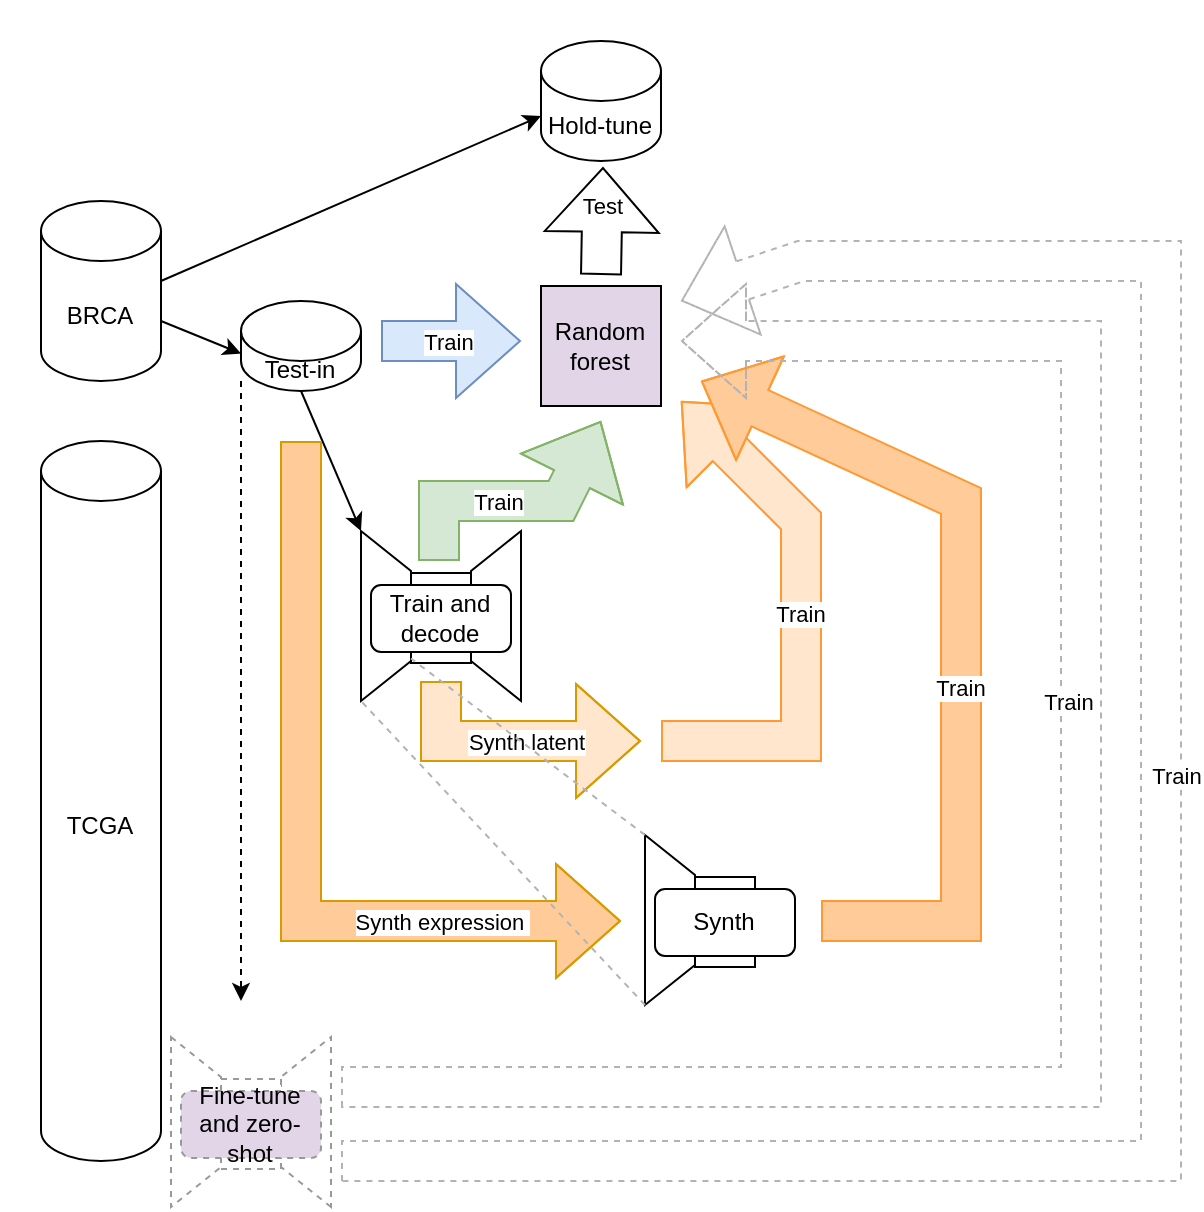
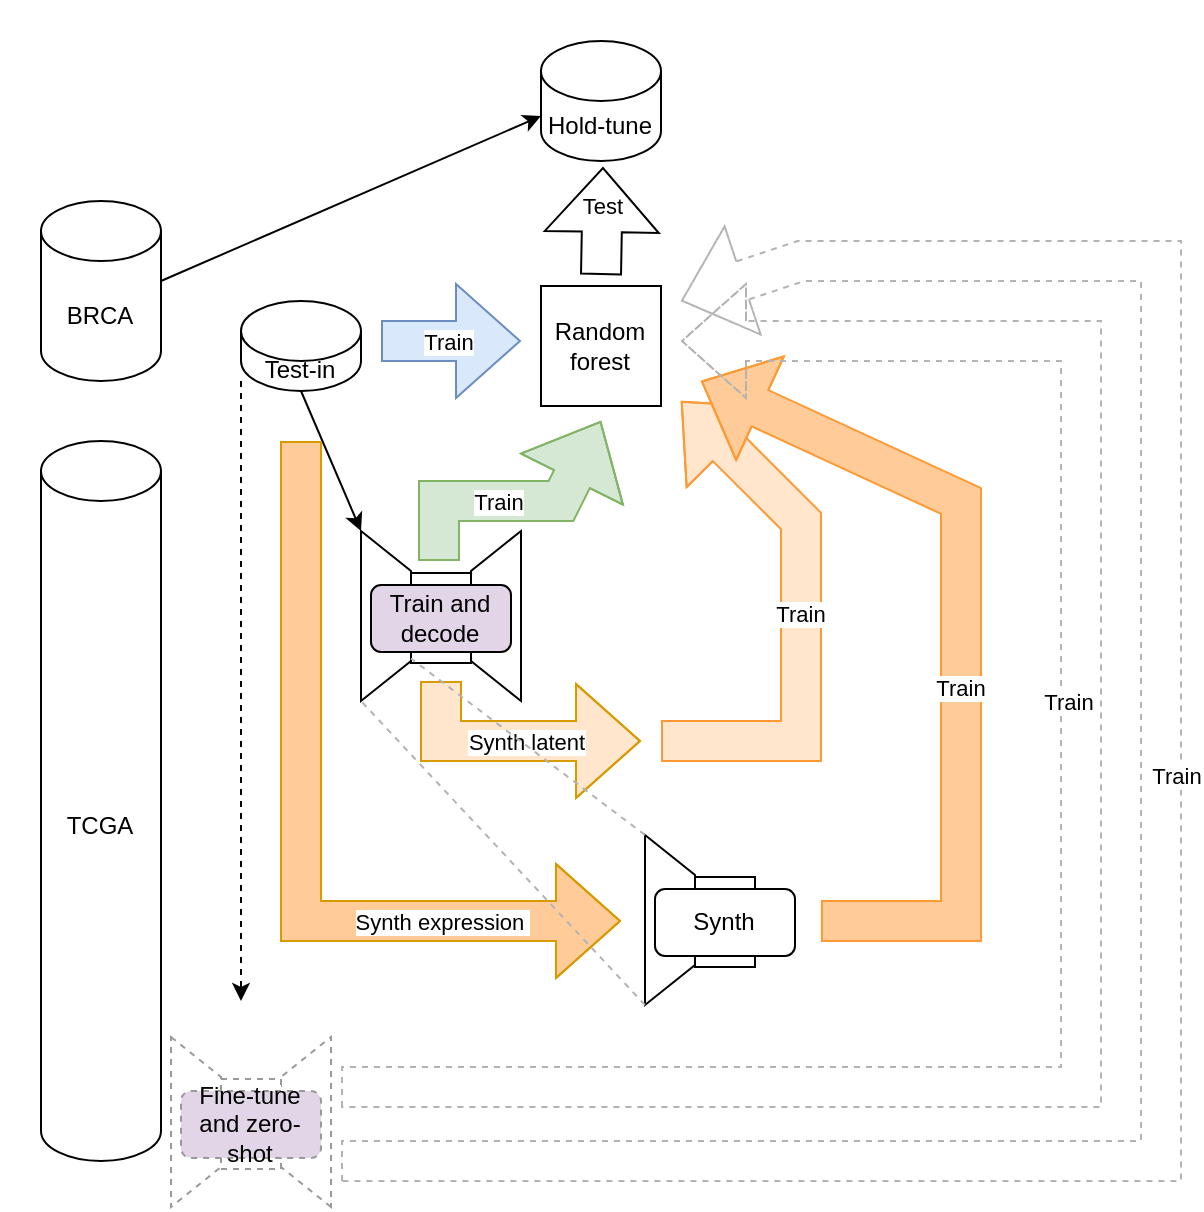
(195, 335) -> none
(601, 346) -> (601, 346)
(441, 619) -> (441, 619)
